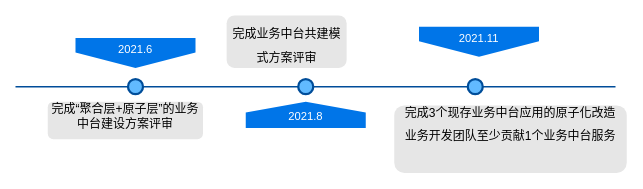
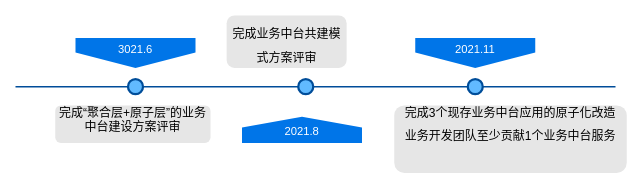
(479, 42) -> (475, 53)
(135, 50) -> (135, 50)
(306, 115) -> (302, 130)
(125, 120) -> (133, 124)
